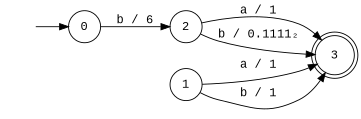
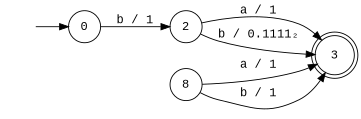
(135, 20) -> (135, 20)
(186, 85) -> (186, 85)
